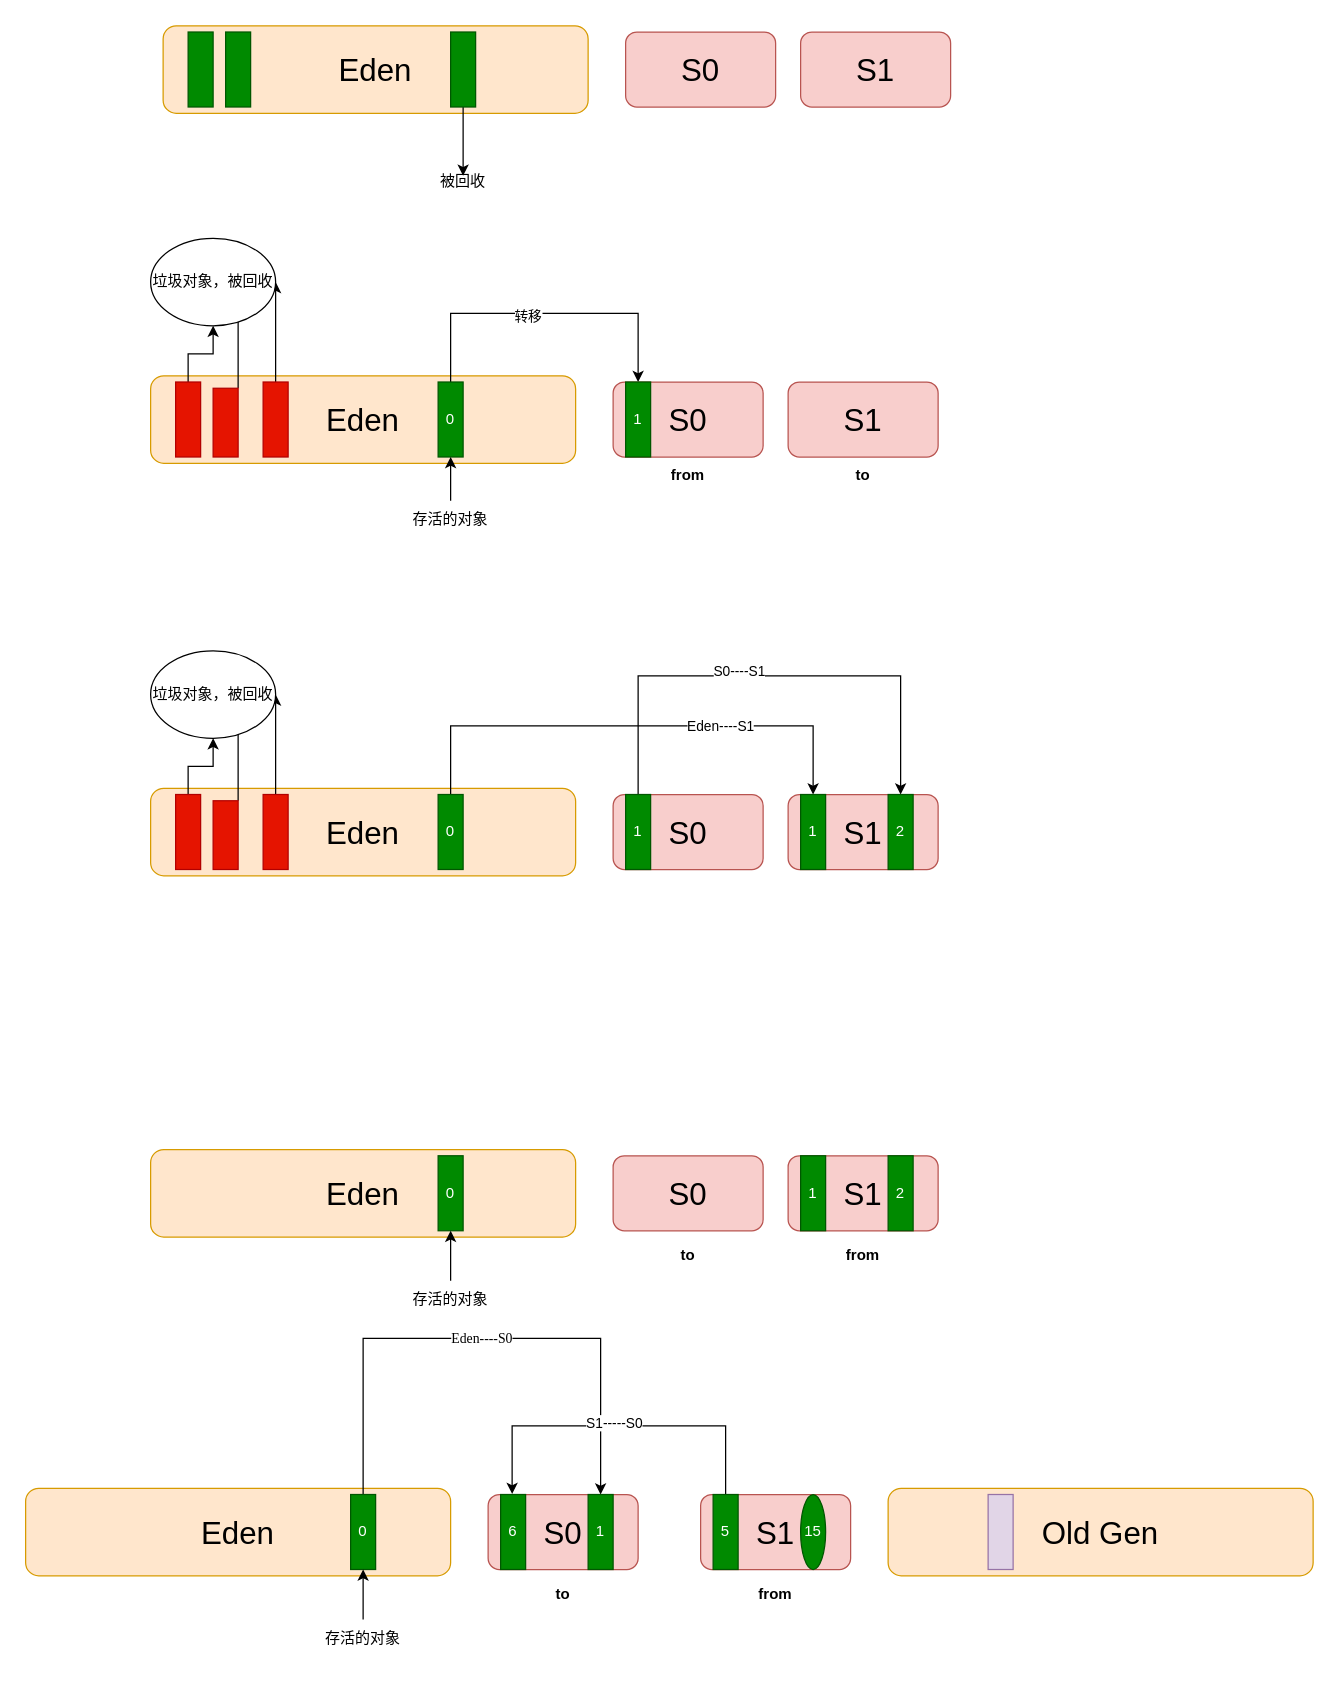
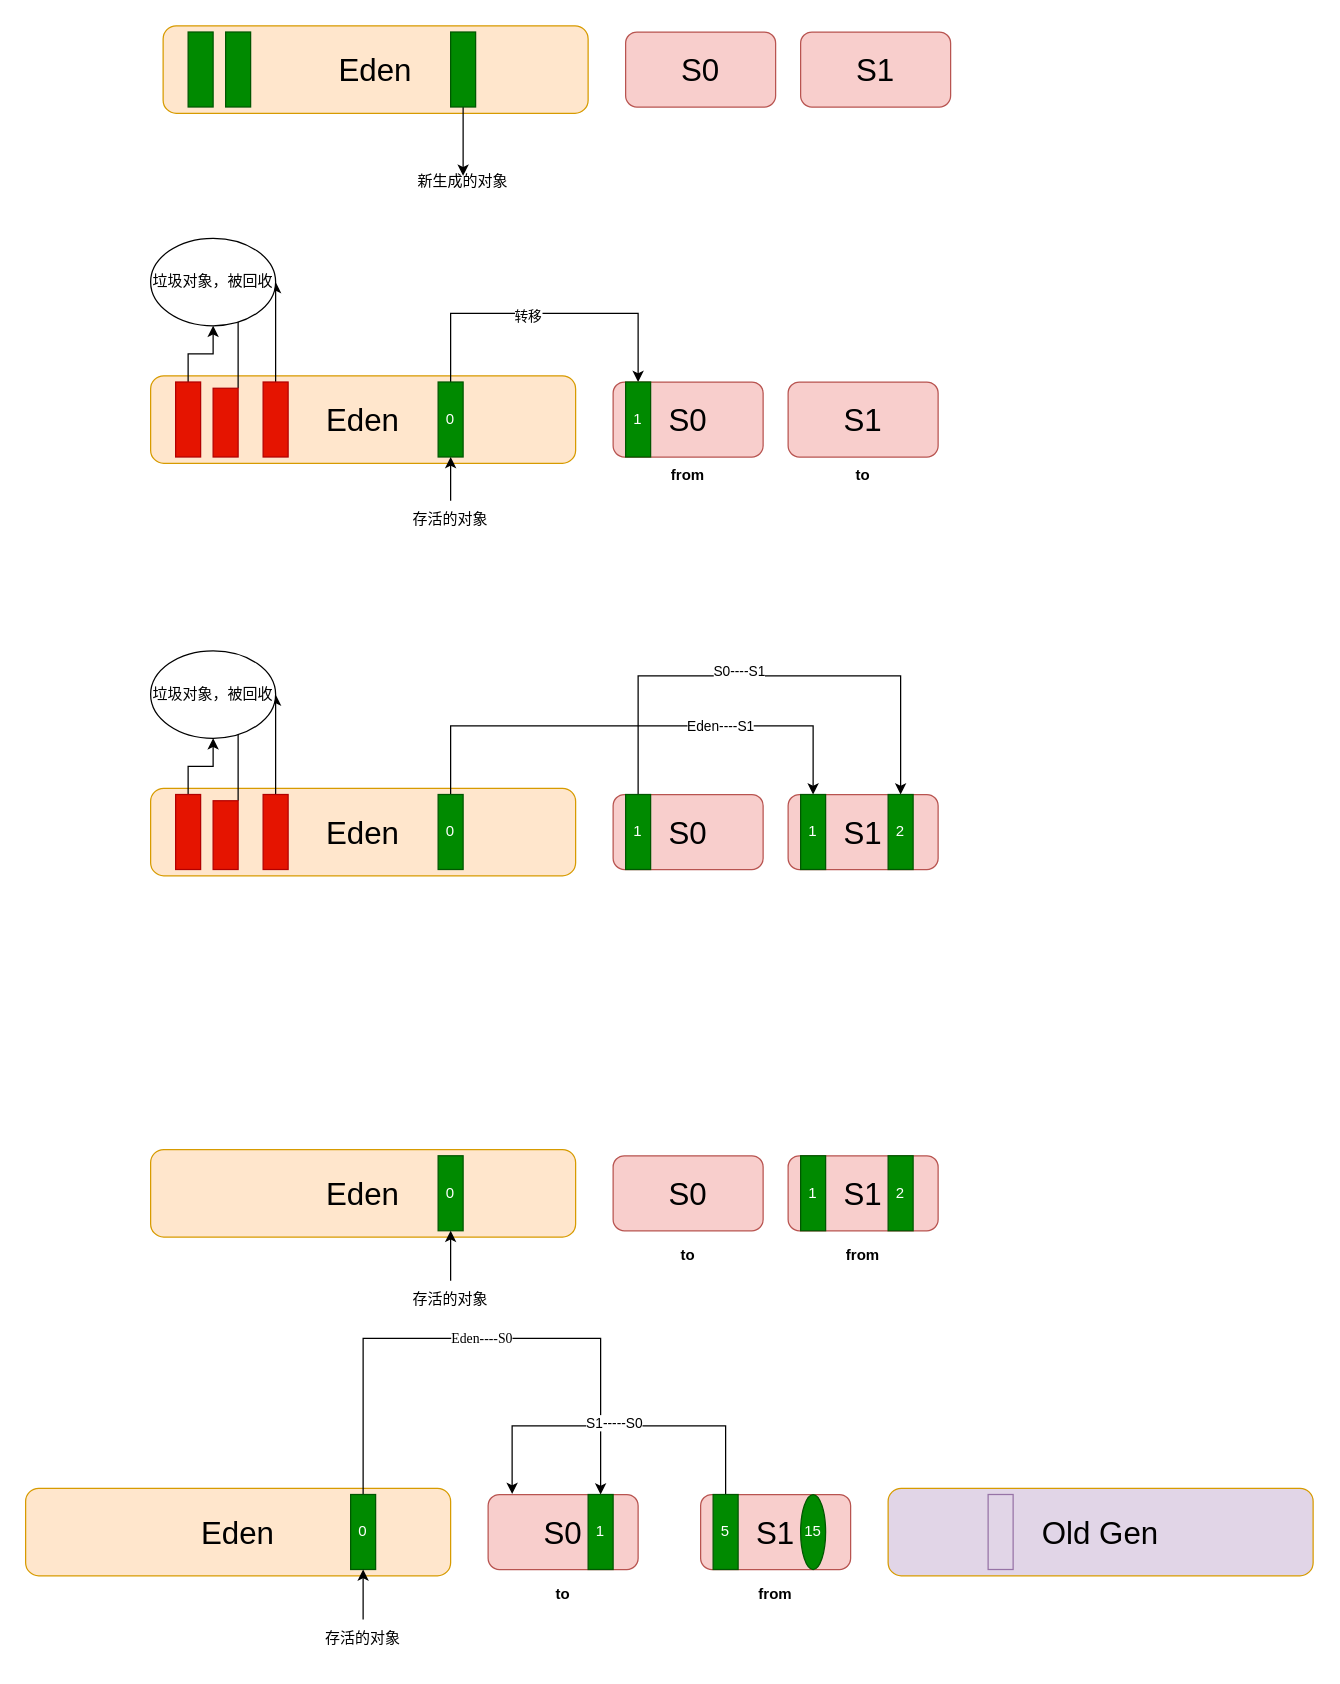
(463, 182) -> (463, 182)
(513, 1532) -> none
(1101, 1532) -> (1101, 1532)
